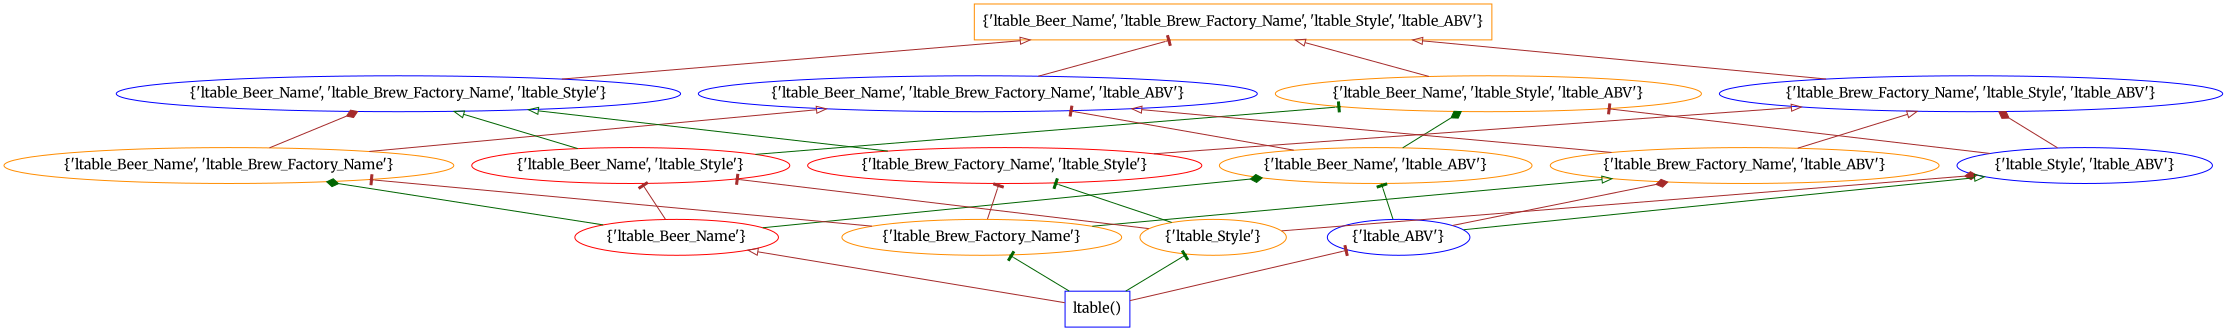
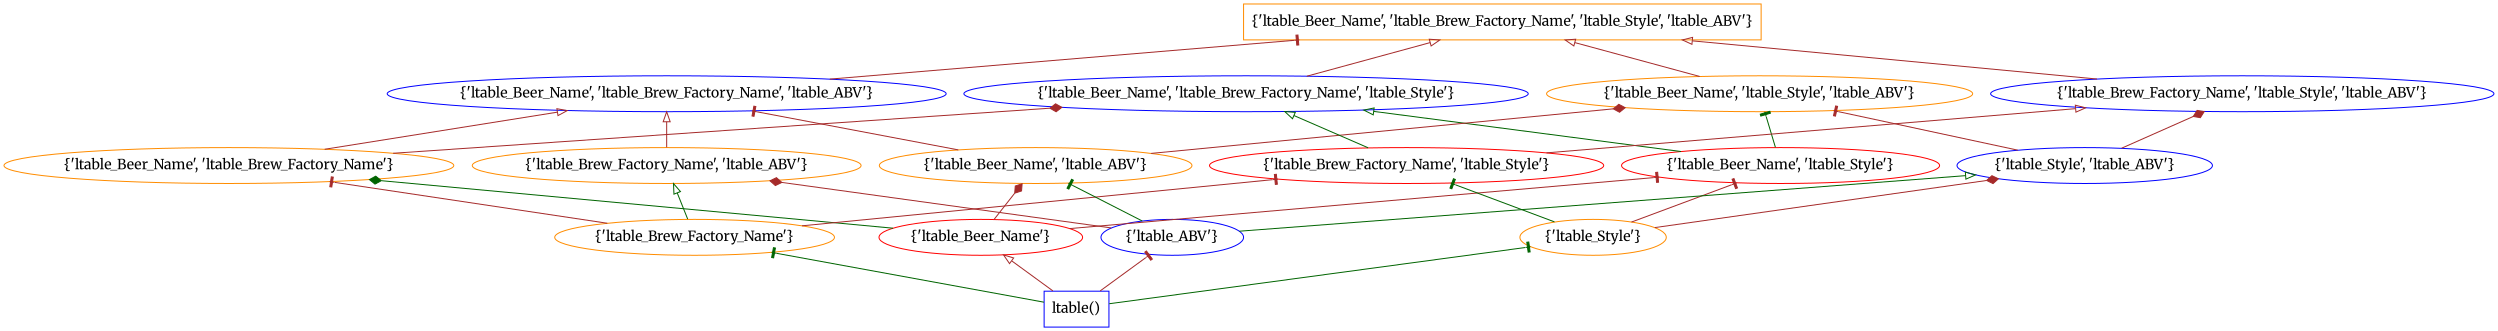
(1436, 127) -> (1382, 131)
(1853, 131) -> none
(1006, 203) -> (1004, 206)
